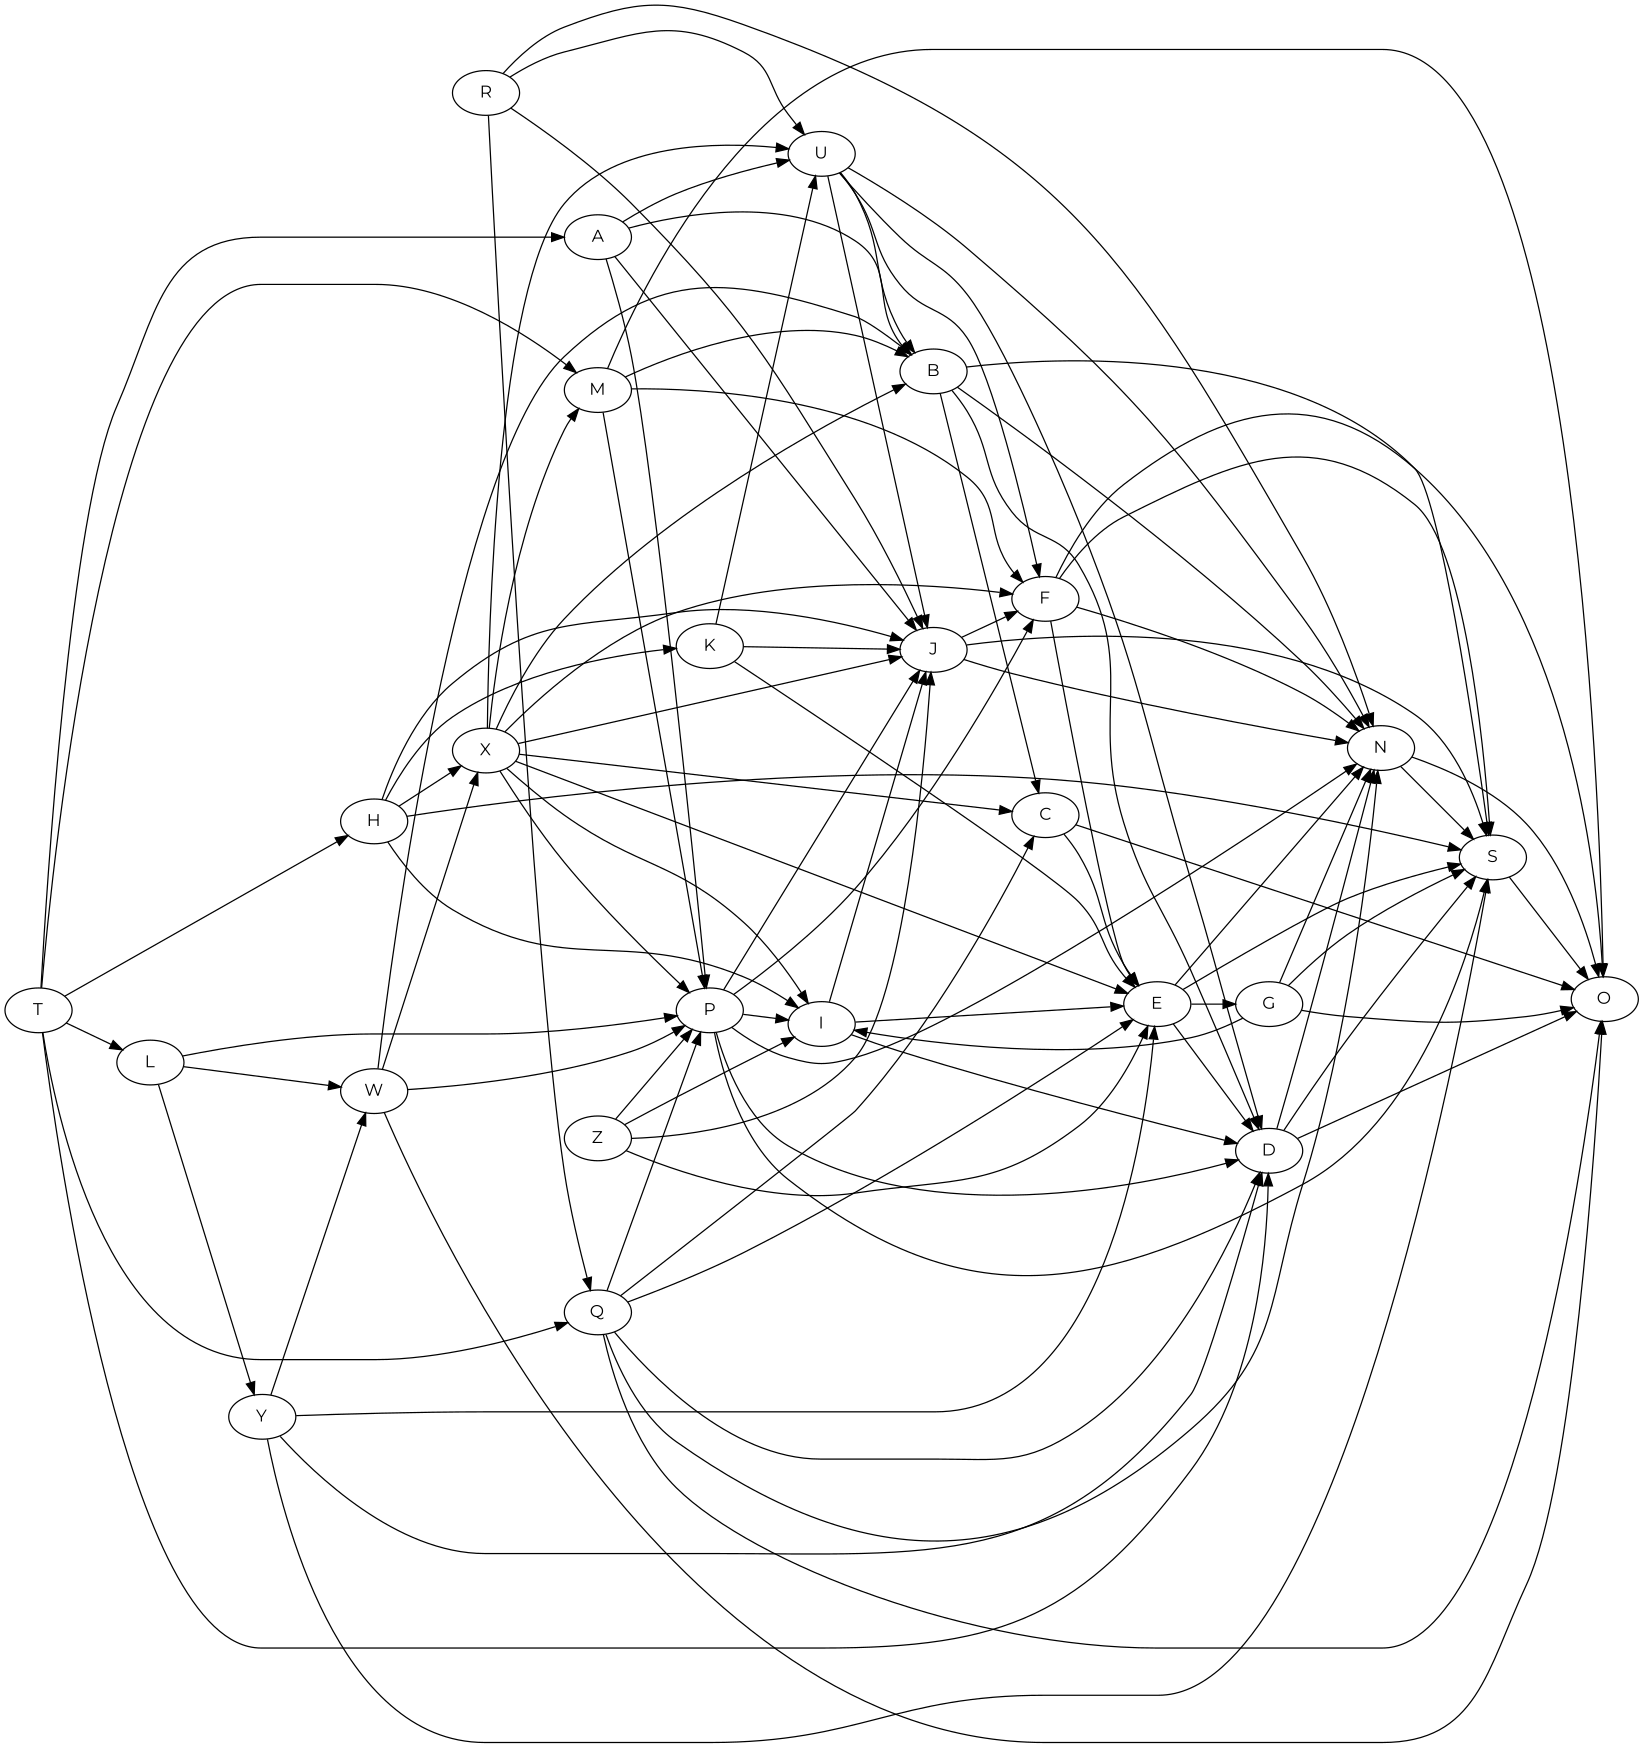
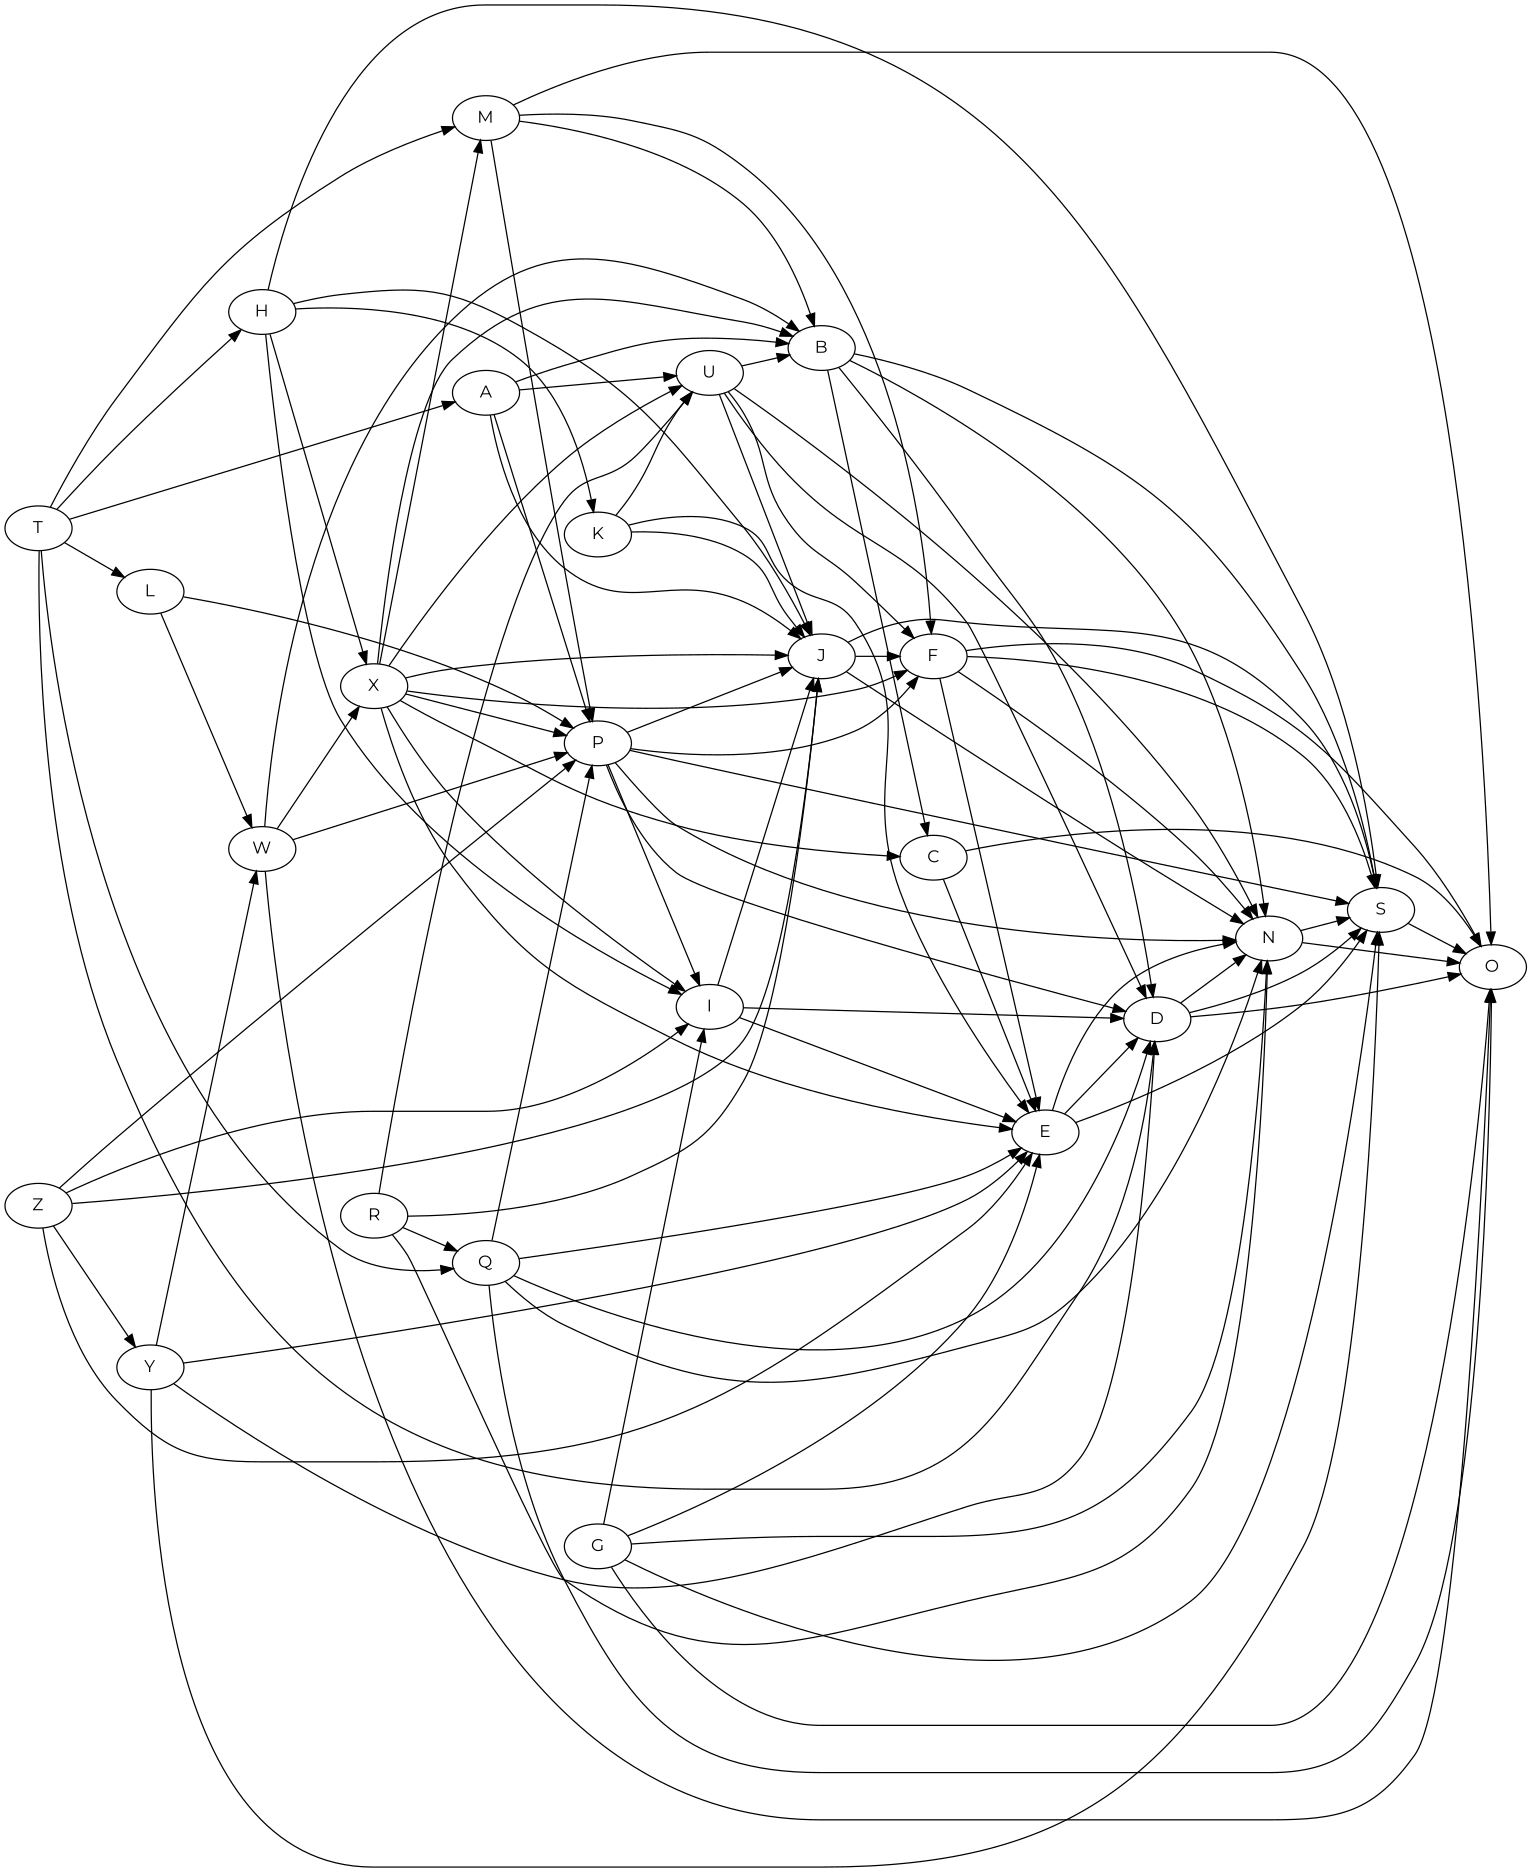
(1214, 1004) -> (879, 1399)
(861, 1105) -> none
(205, 1234) -> (91, 1281)
